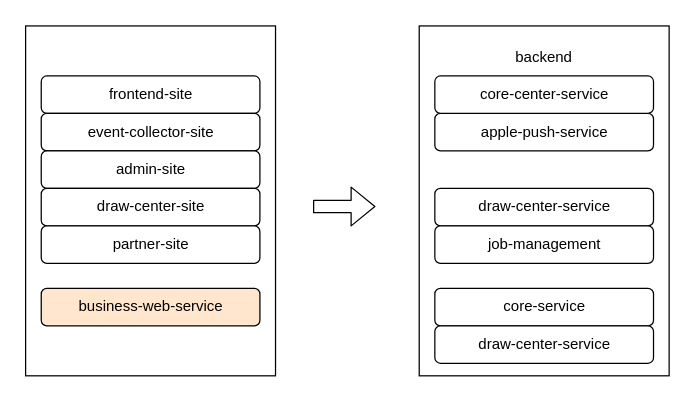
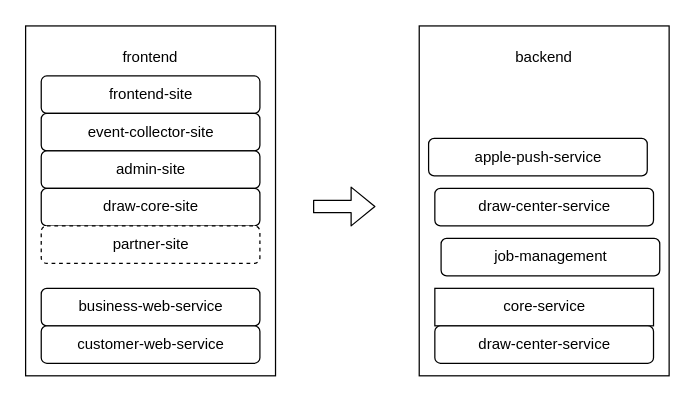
none -> (151, 57)
(544, 94) -> none
(544, 132) -> (538, 157)
(151, 207) -> (151, 207)
(151, 244) -> (151, 244)
(544, 244) -> (551, 257)
(151, 307) -> (151, 307)
(544, 307) -> (544, 307)
none -> (151, 344)
